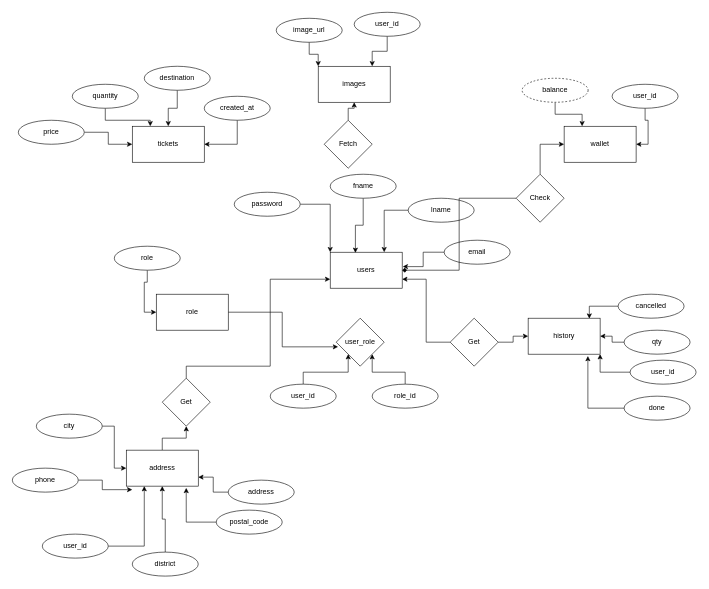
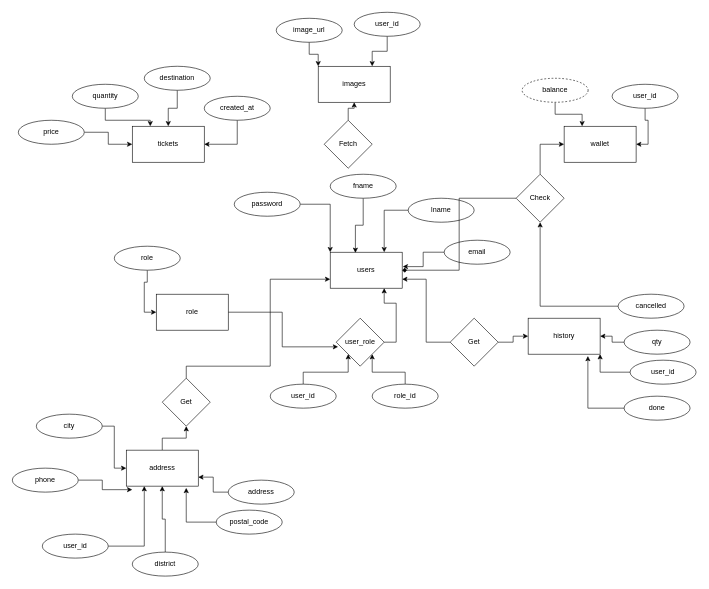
none -> (386, 303)
(590, 313) -> (540, 227)
